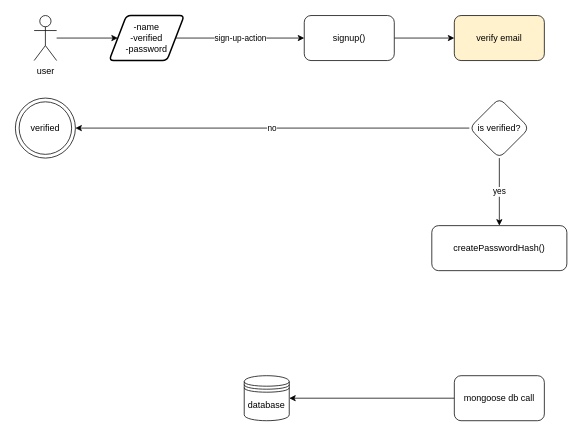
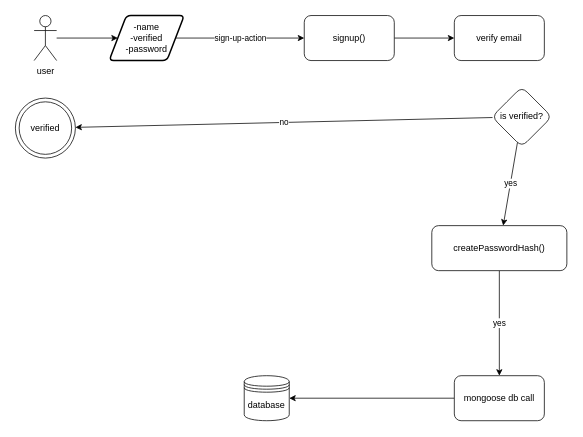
(499, 38) -> (499, 38)
(499, 128) -> (522, 117)
none -> (499, 320)
